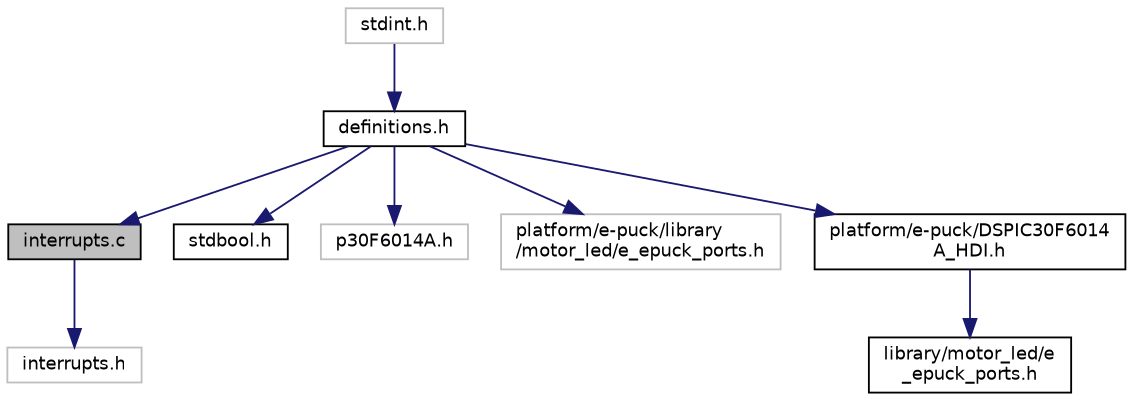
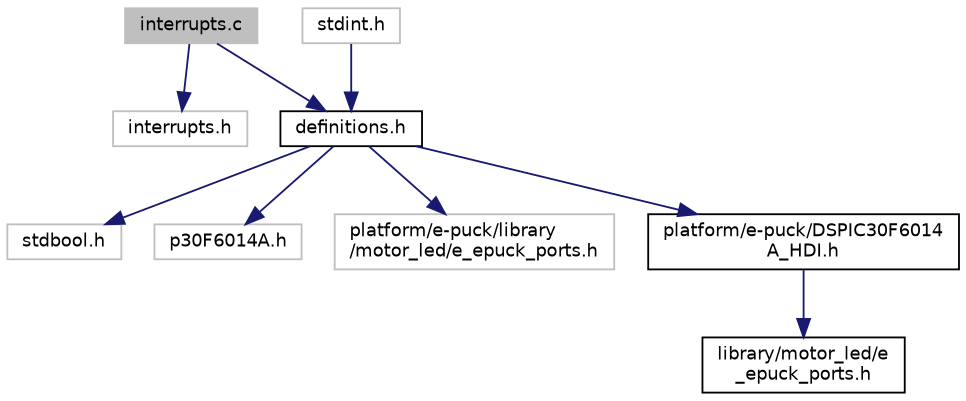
(243, 182) -> (263, 72)
(74, 242) -> (191, 26)
(231, 242) -> (64, 242)
